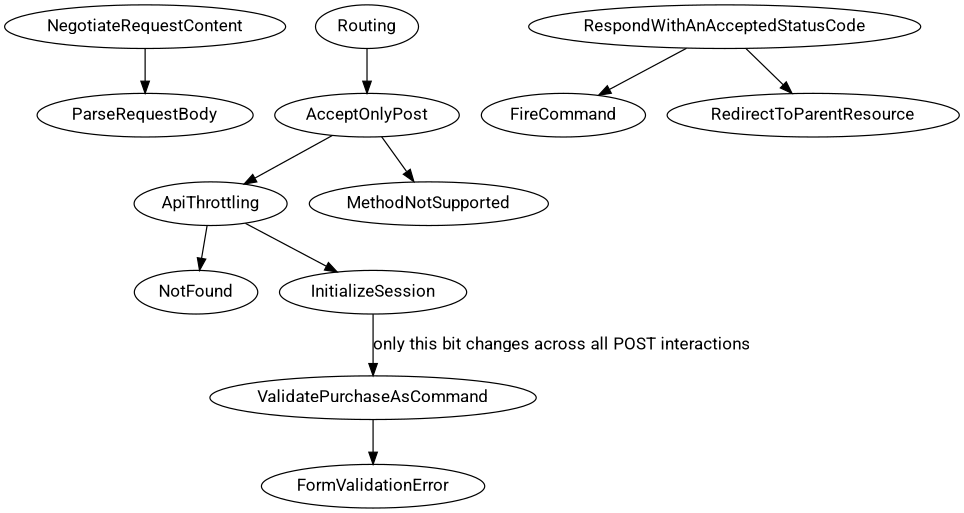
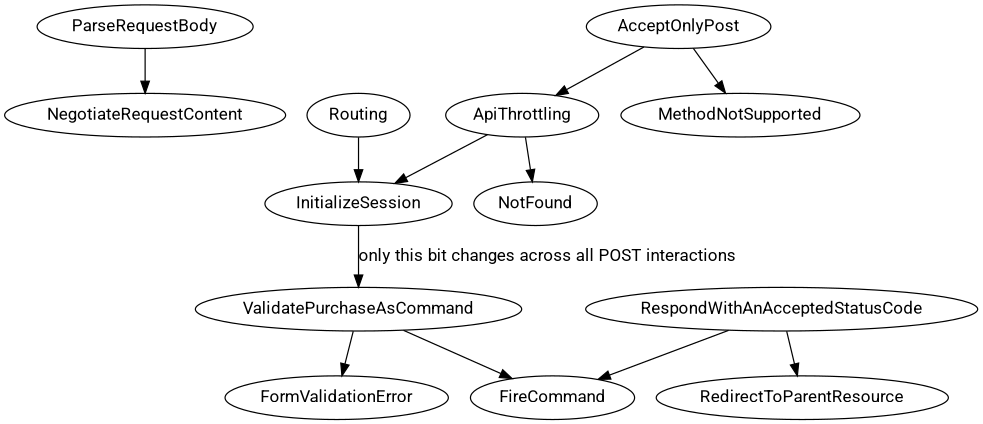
(145, 65) -> (145, 65)
(367, 65) -> (359, 153)
none -> (452, 352)
